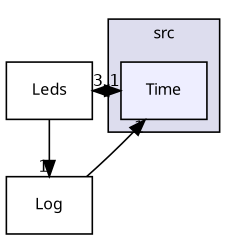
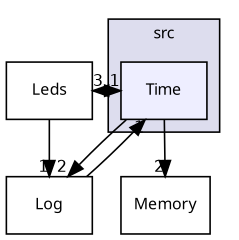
none -> (102, 142)
none -> (166, 205)
